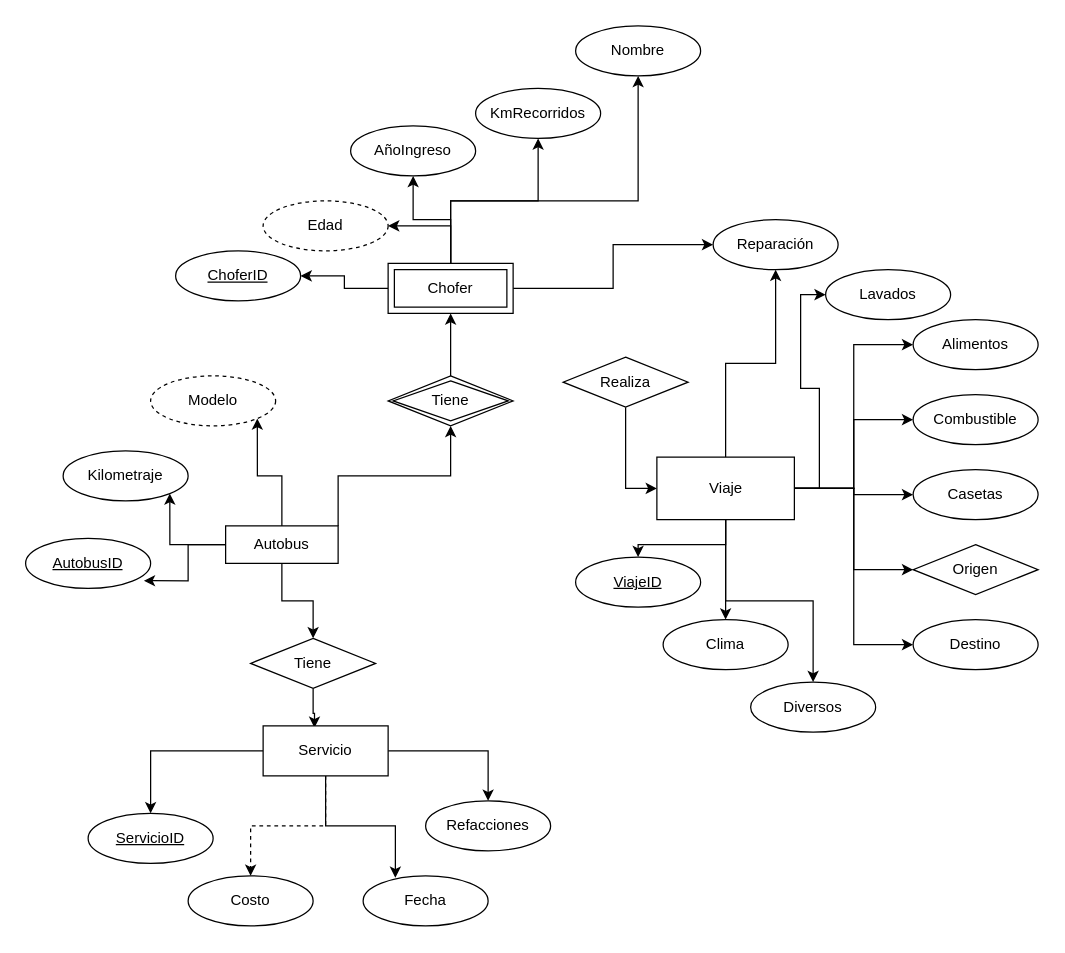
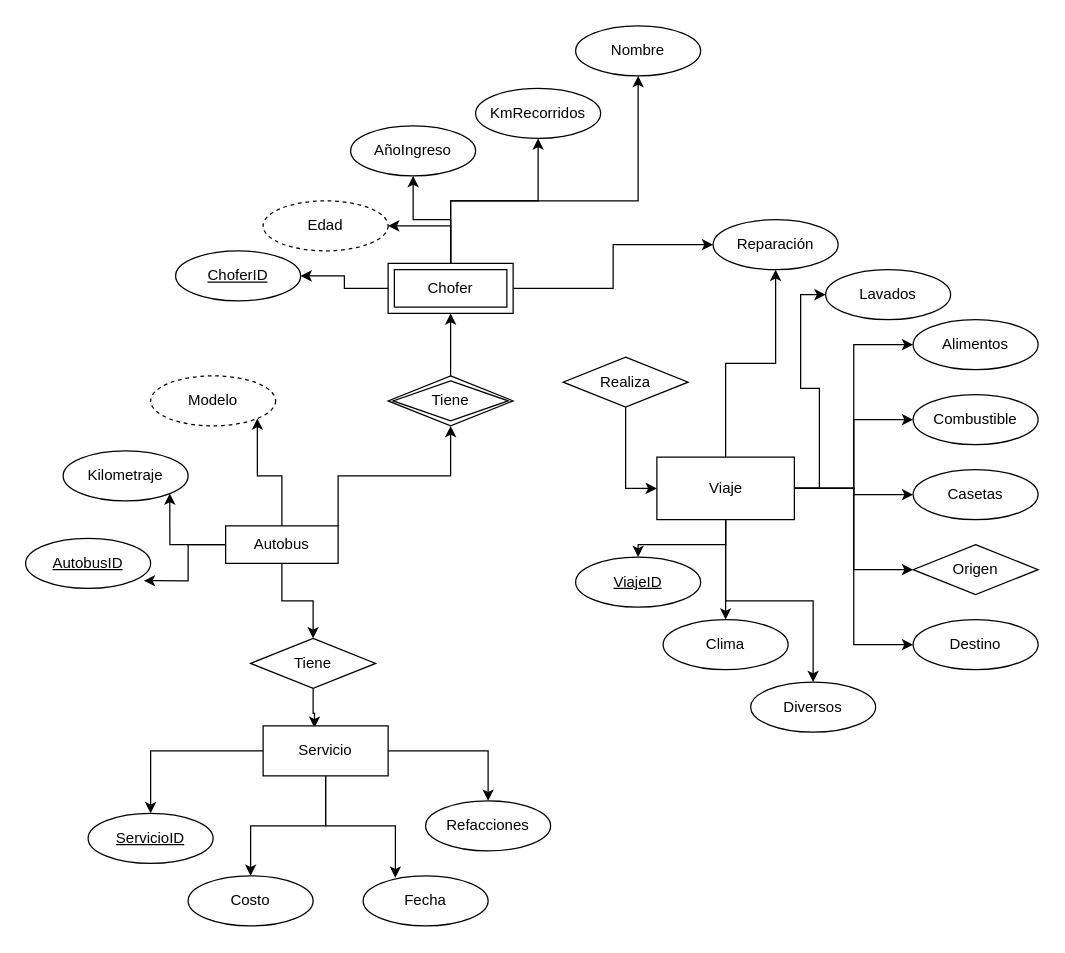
(267, 826) -> (267, 826)
